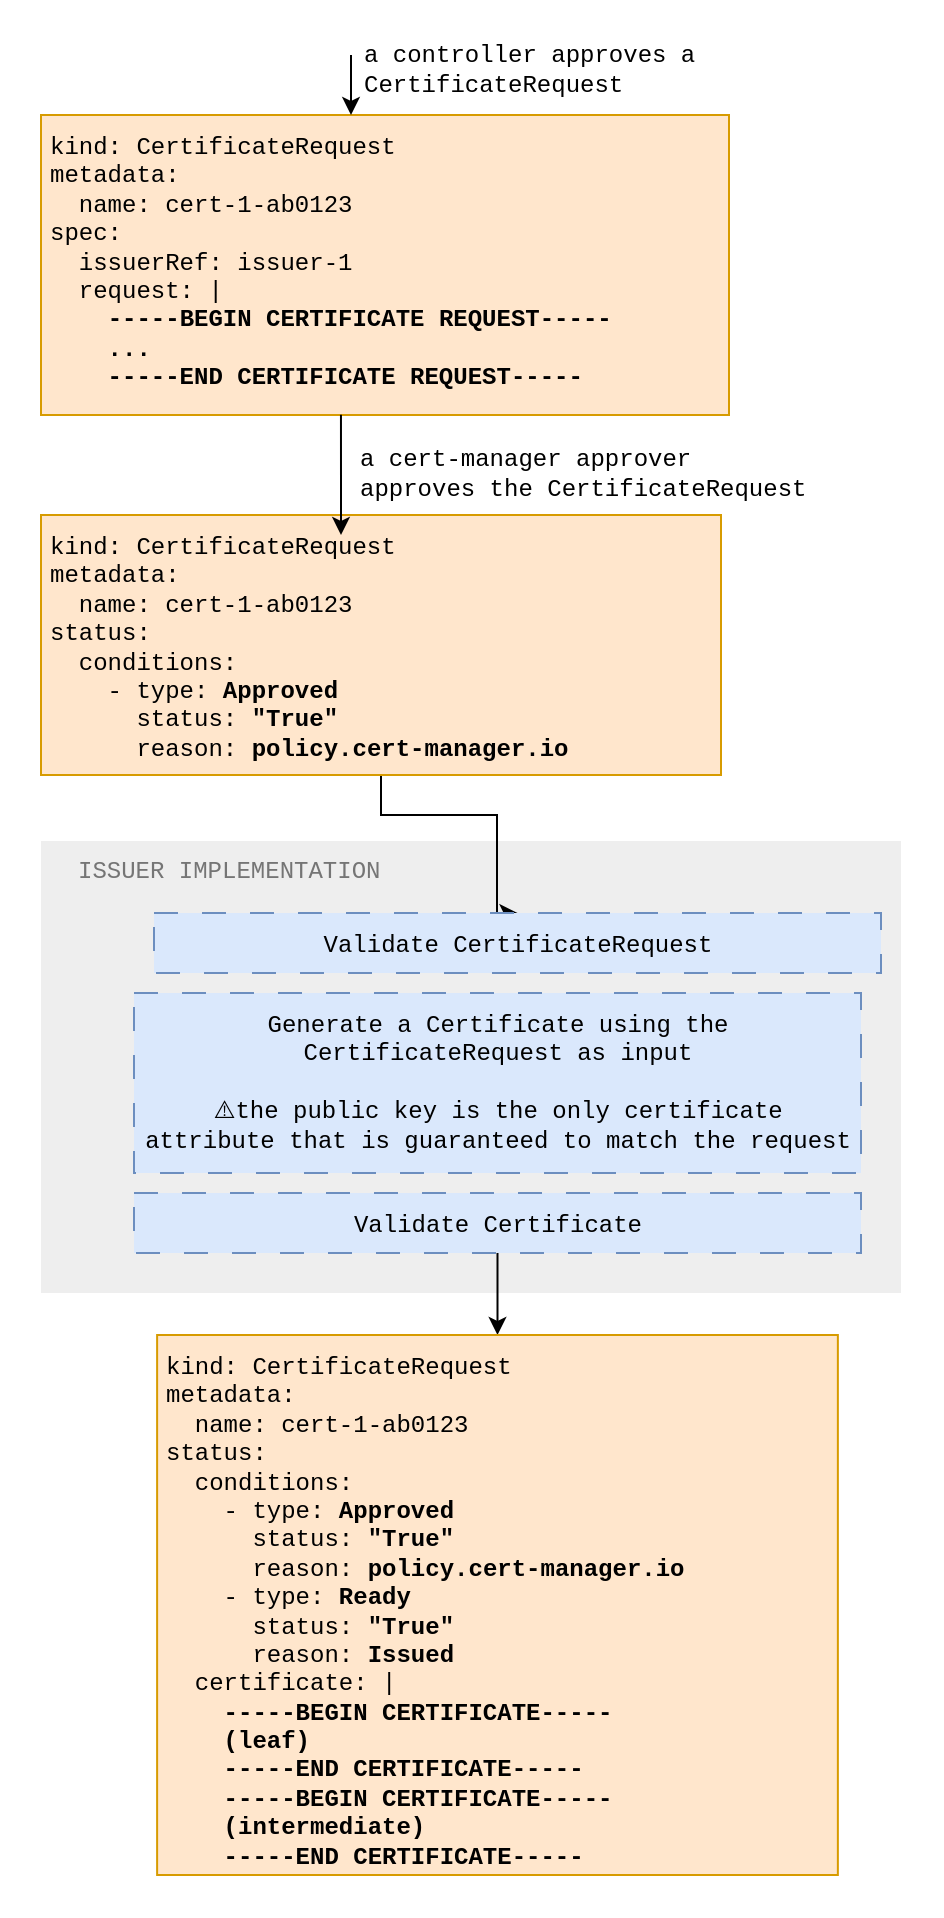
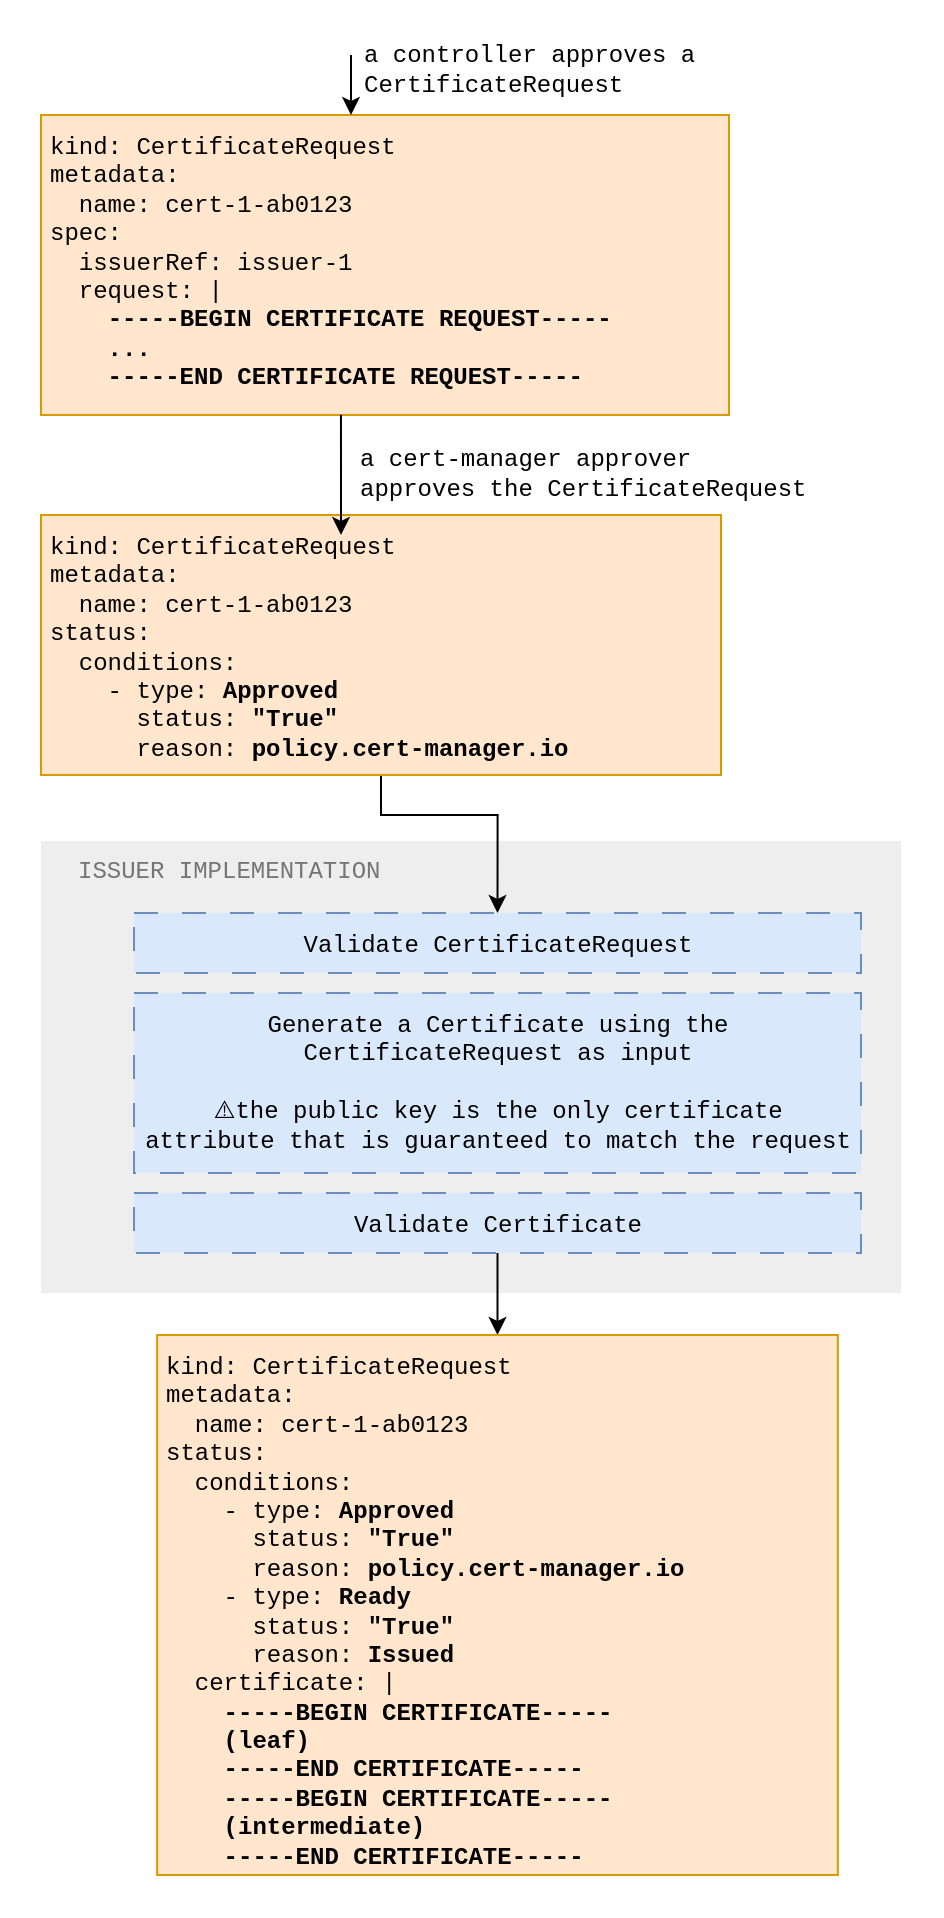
(518, 943) -> (498, 943)
